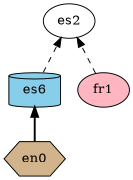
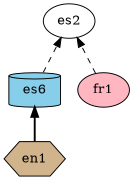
(35, 159) -> (35, 159)
